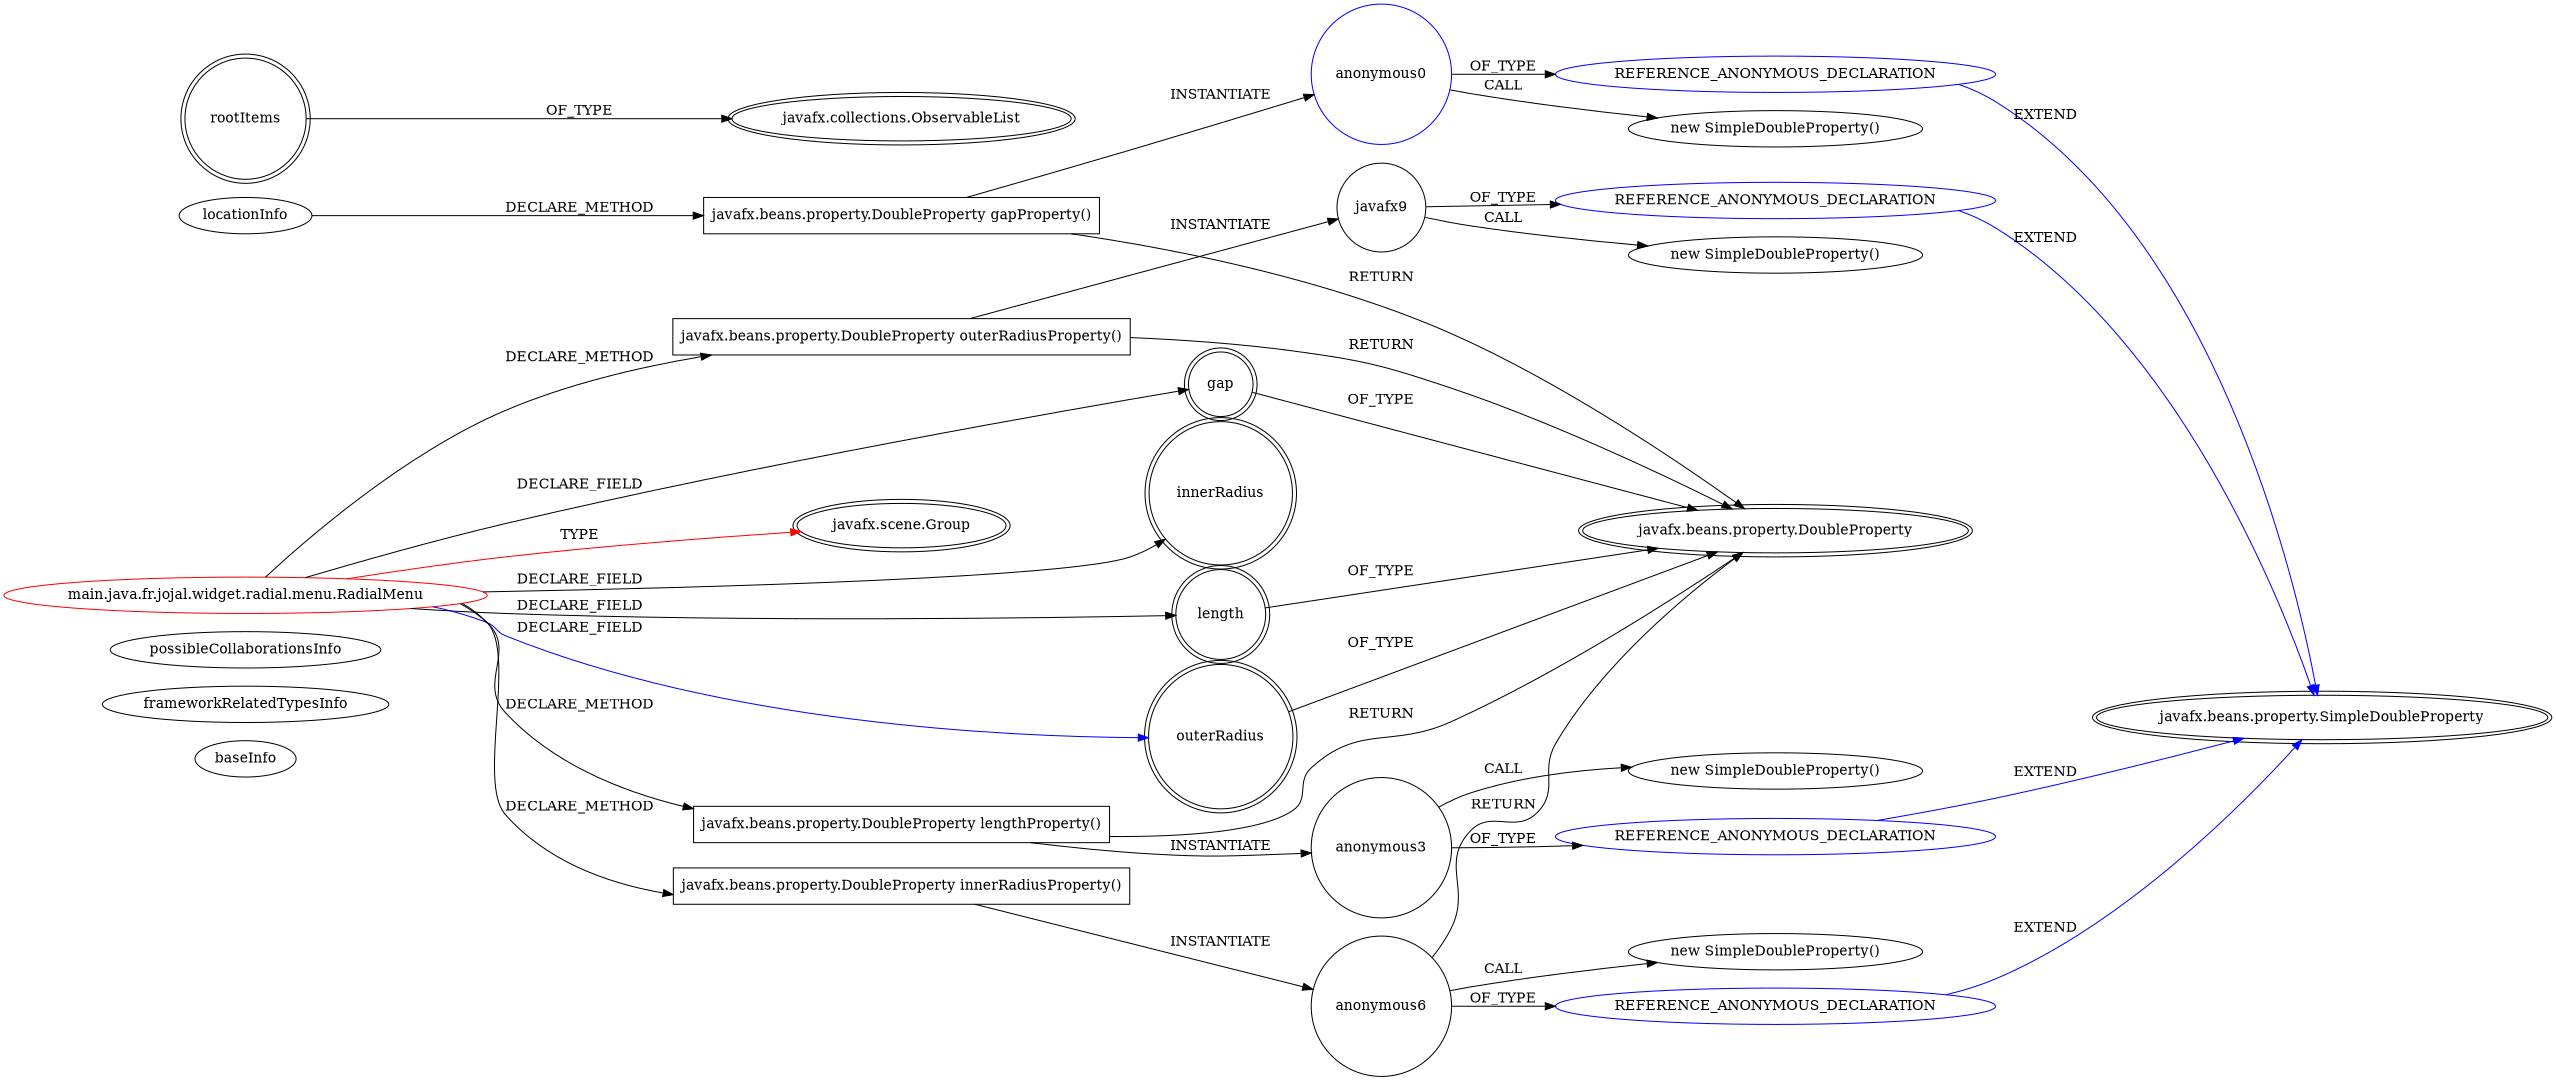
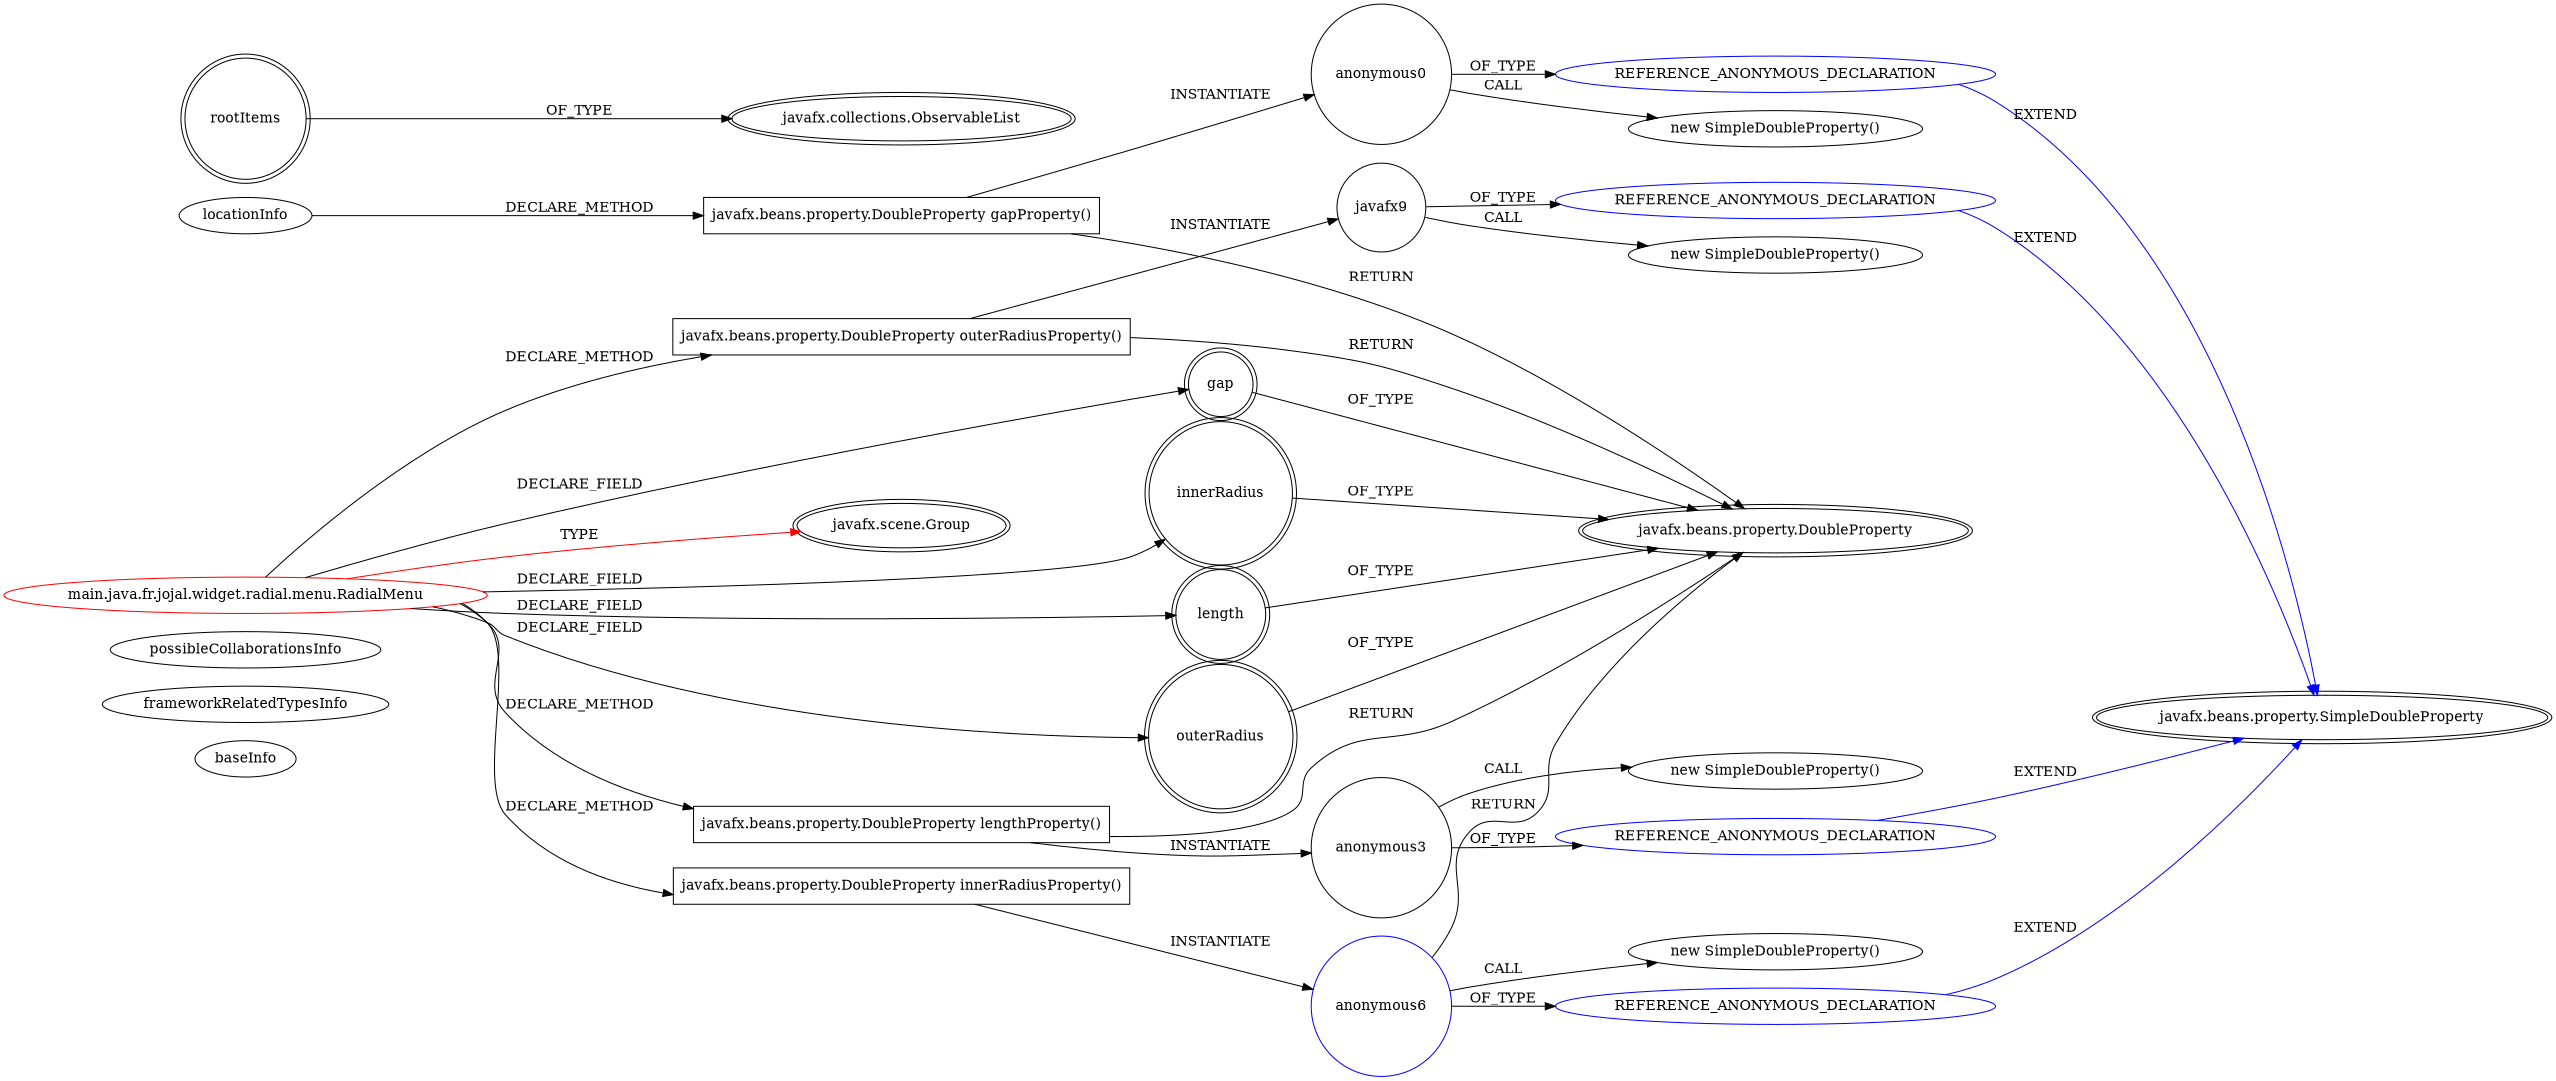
(1381, 74) -> (1381, 74)
none -> (1445, 508)
(778, 708) -> (778, 708)
(1381, 1006) -> (1381, 1006)
